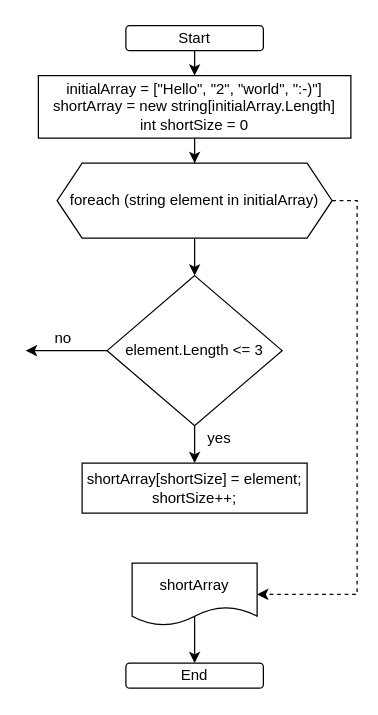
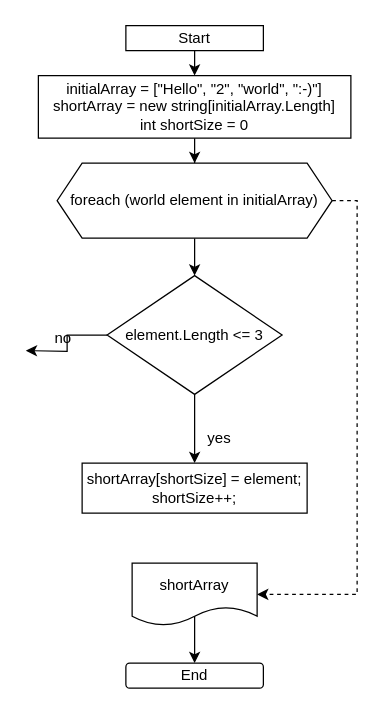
(194, 38) -> (194, 38)
(194, 201) -> (194, 201)
(194, 351) -> (194, 335)
